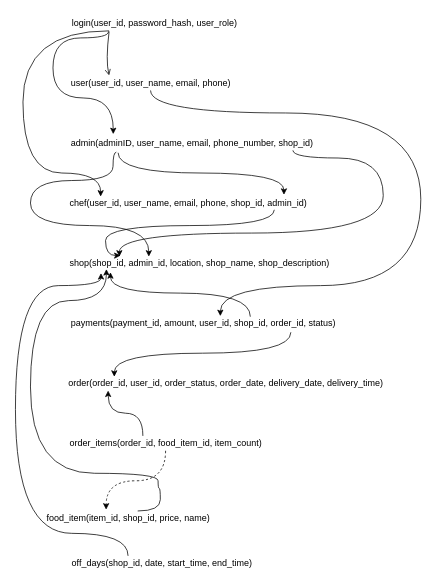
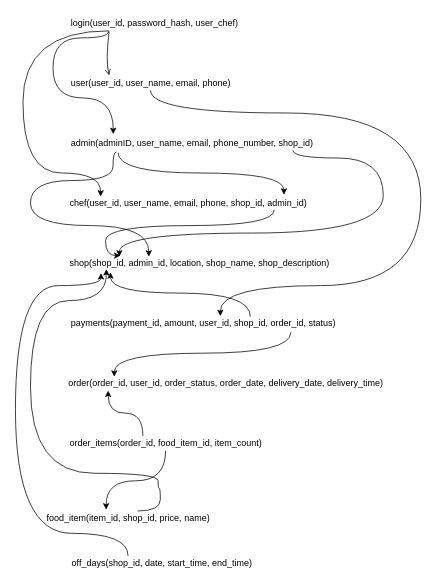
(155, 23) -> (155, 23)
(139, 480) -> (139, 480)
